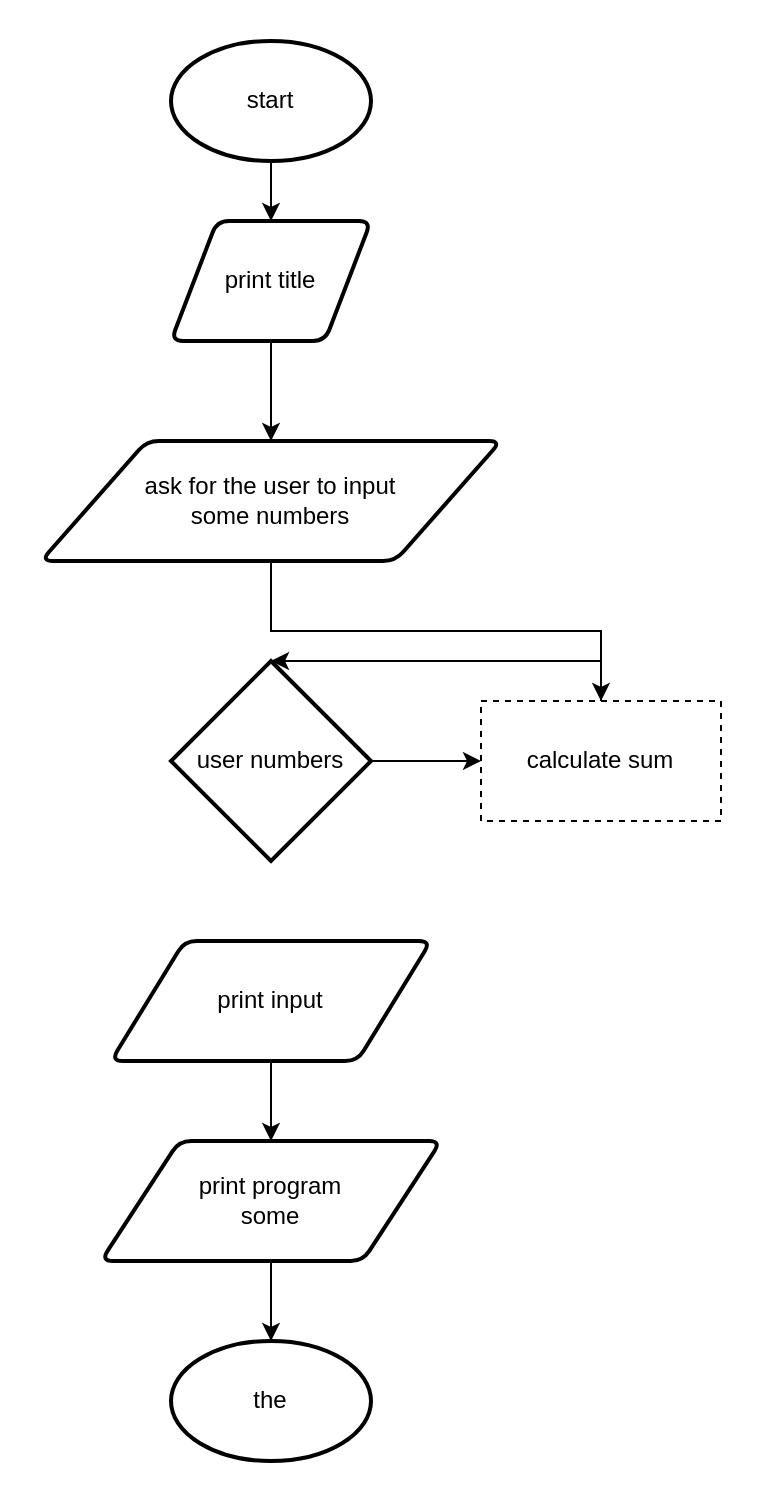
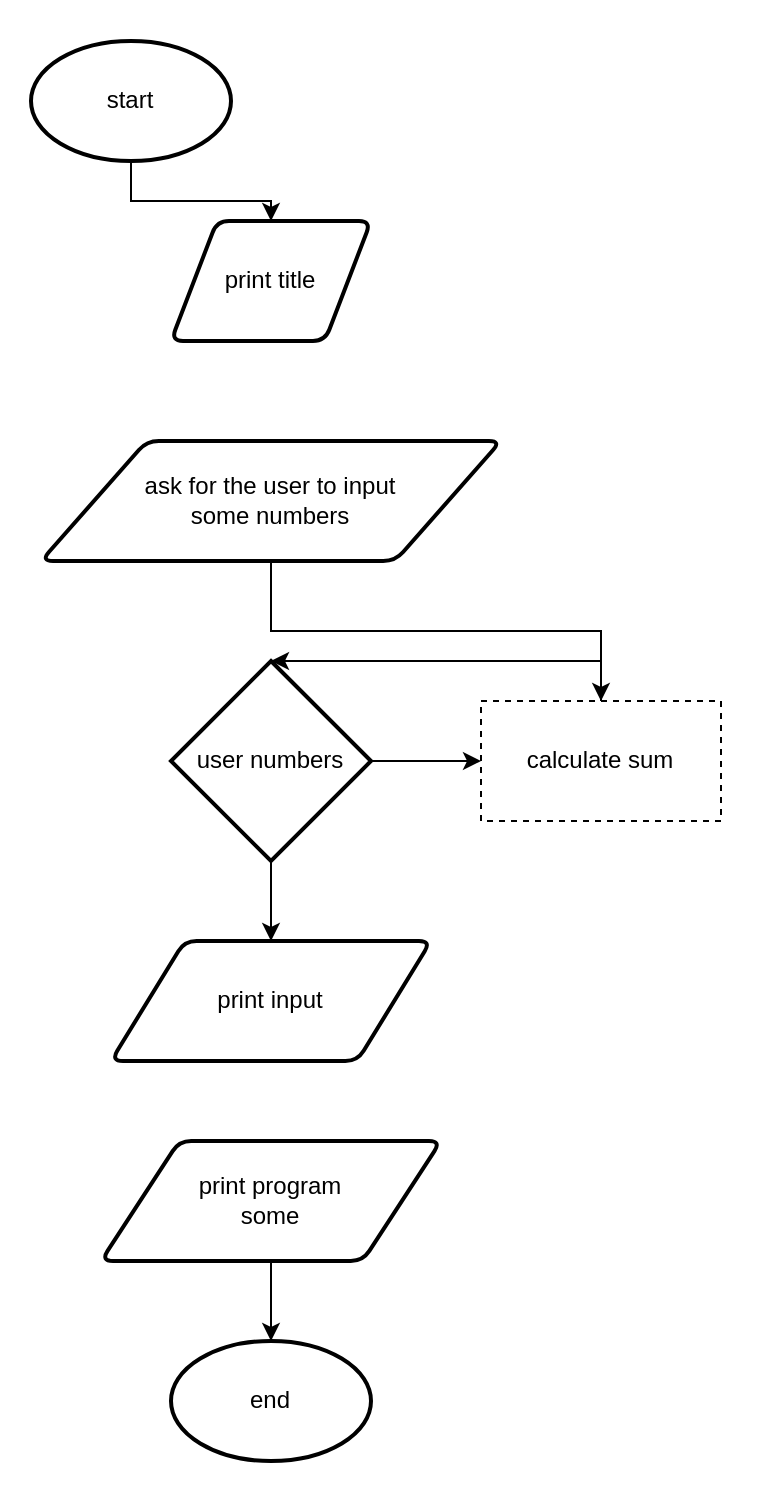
(271, 101) -> (131, 101)
(271, 384) -> none
none -> (271, 894)
(271, 1094) -> none
(271, 1401) -> (271, 1401)
